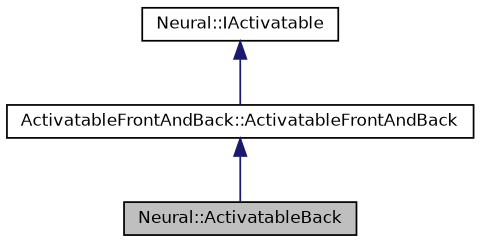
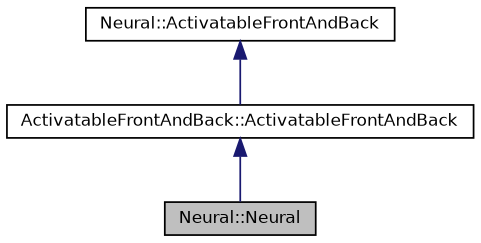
(240, 24) -> (240, 24)
(240, 219) -> (240, 219)
